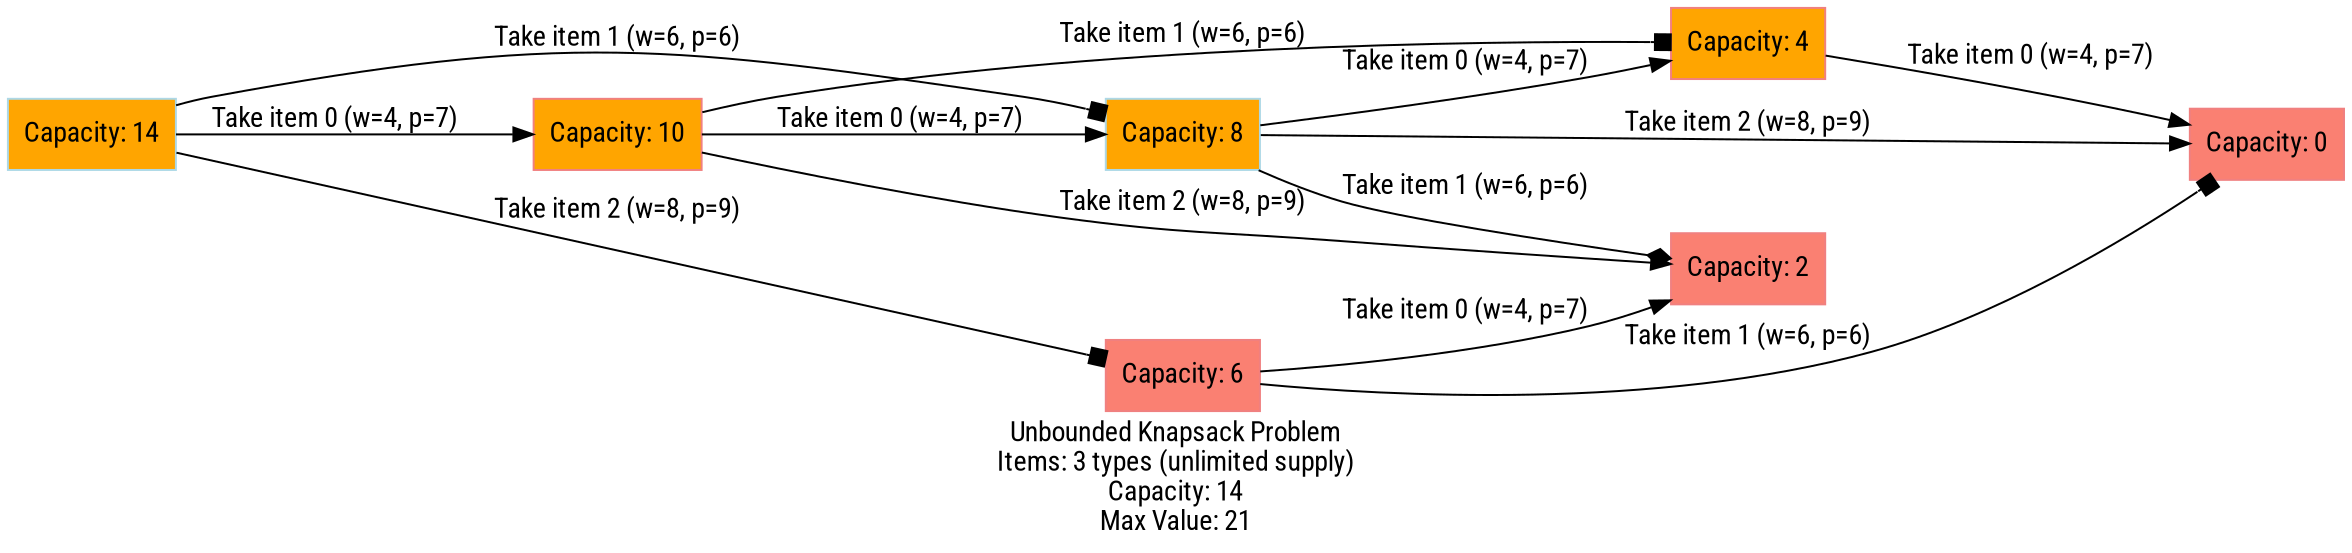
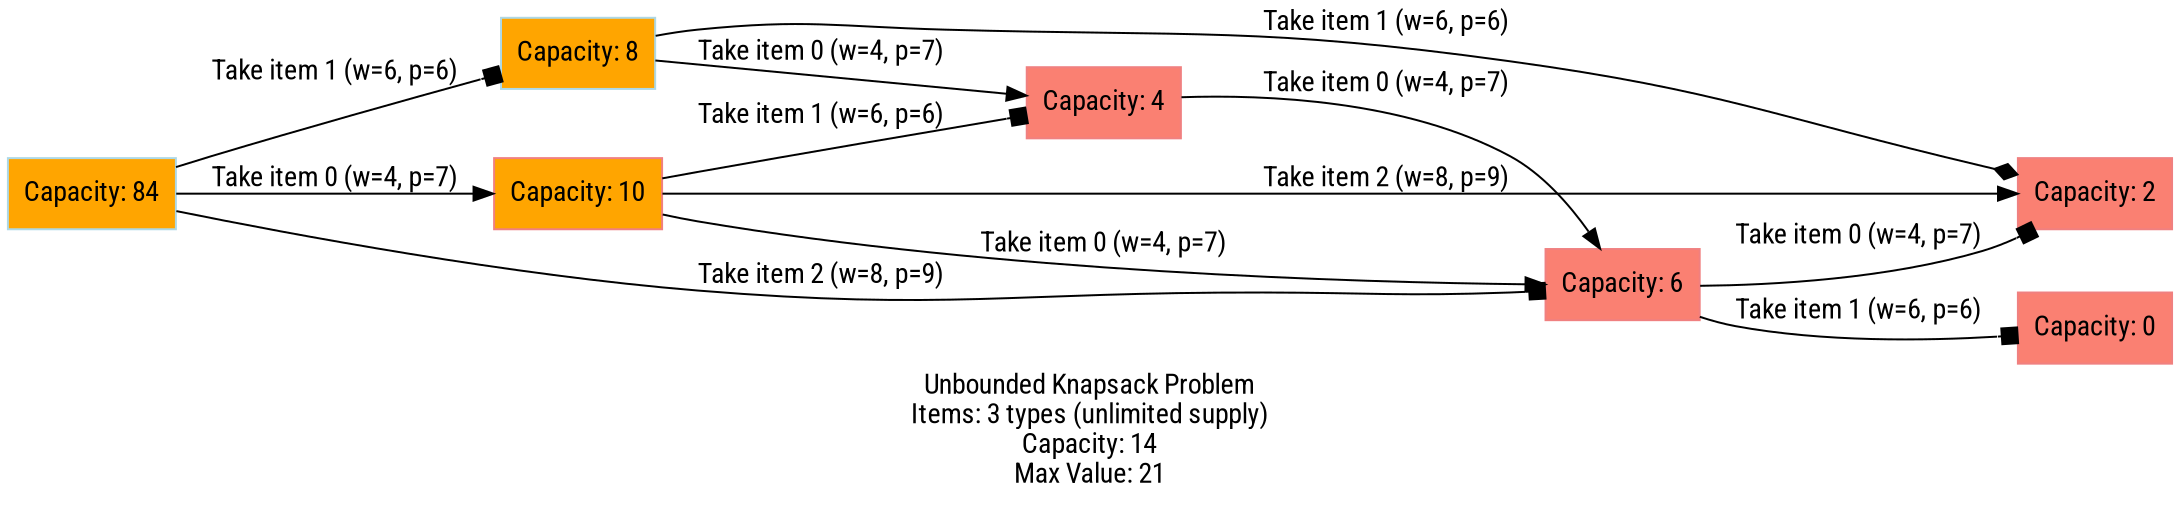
(1748, 43) -> (1104, 103)
(1998, 86) -> (1403, 117)
(92, 134) -> (92, 194)
(894, 134) -> (1093, 266)
(1715, 139) -> none
(1458, 351) -> (1860, 275)
